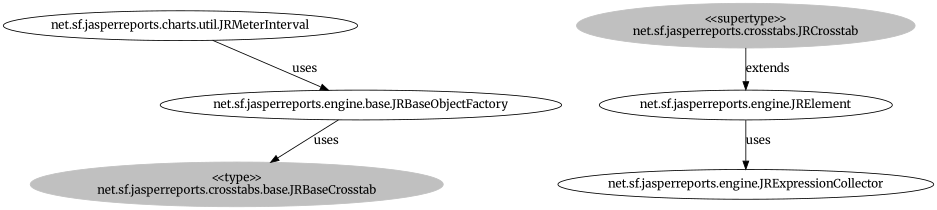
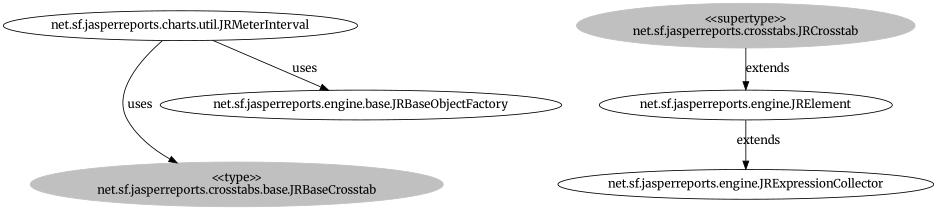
(308, 139) -> (123, 103)
(759, 141) -> (759, 141)
